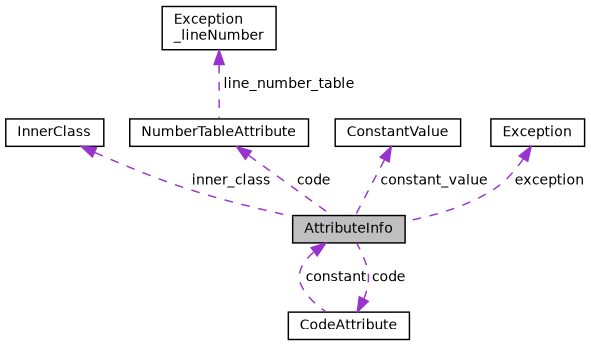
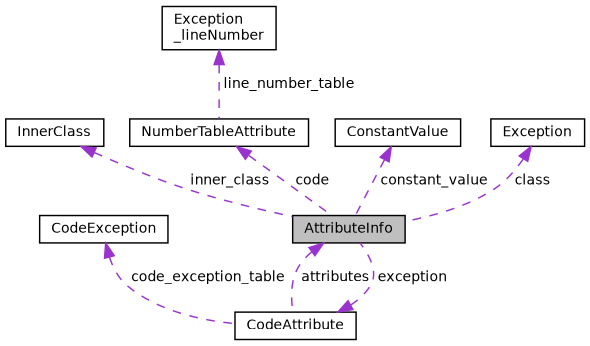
(548, 181) -> (531, 181)
none -> (104, 229)
(334, 278) -> (334, 278)
(387, 278) -> (411, 278)
